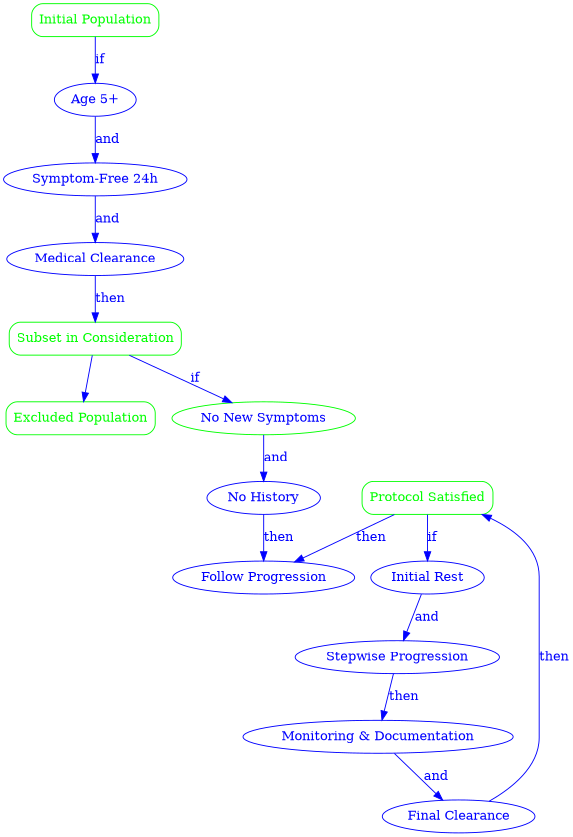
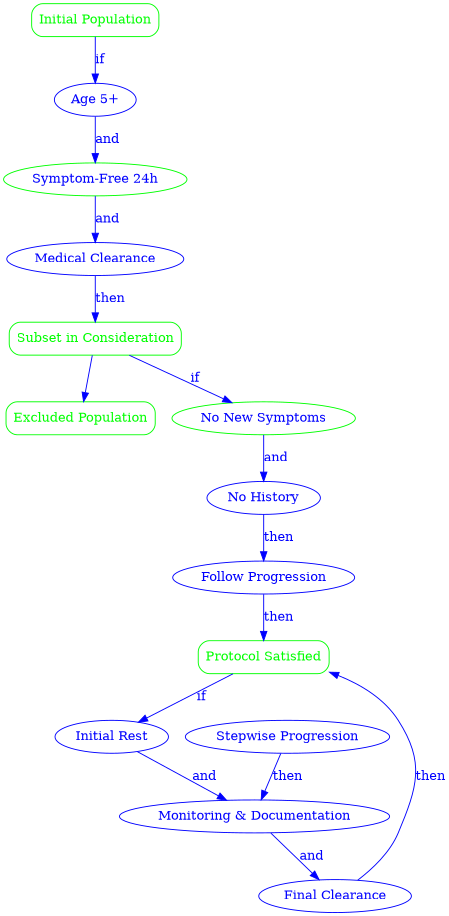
(95, 179) -> (95, 179)
(349, 536) -> (264, 613)
(414, 613) -> (178, 774)
